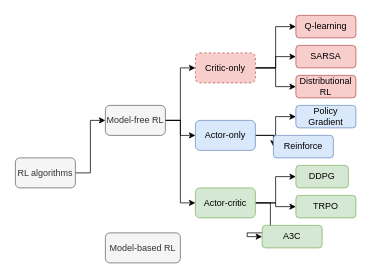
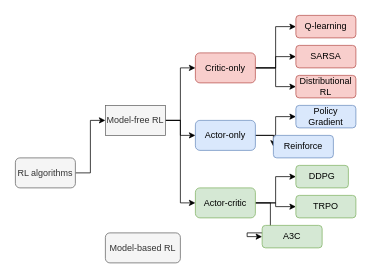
(225, 68) -> (225, 68)
(135, 120) -> (135, 120)
